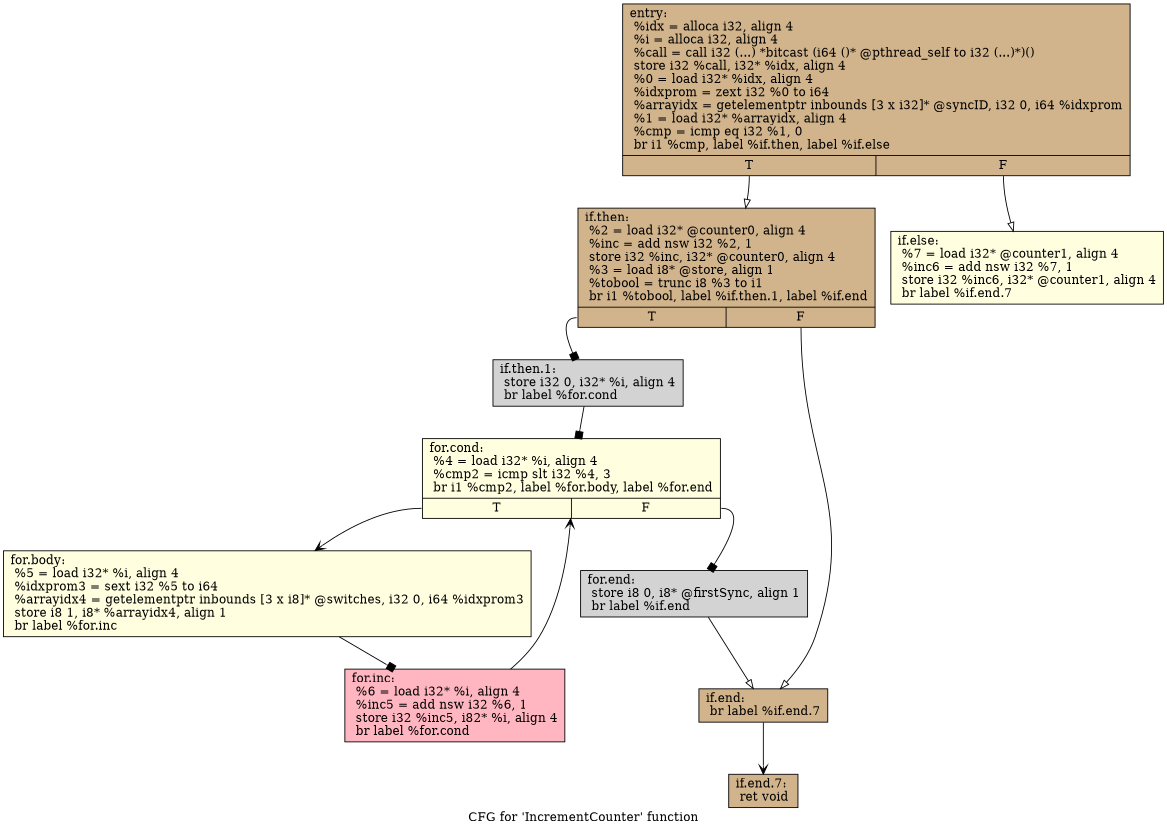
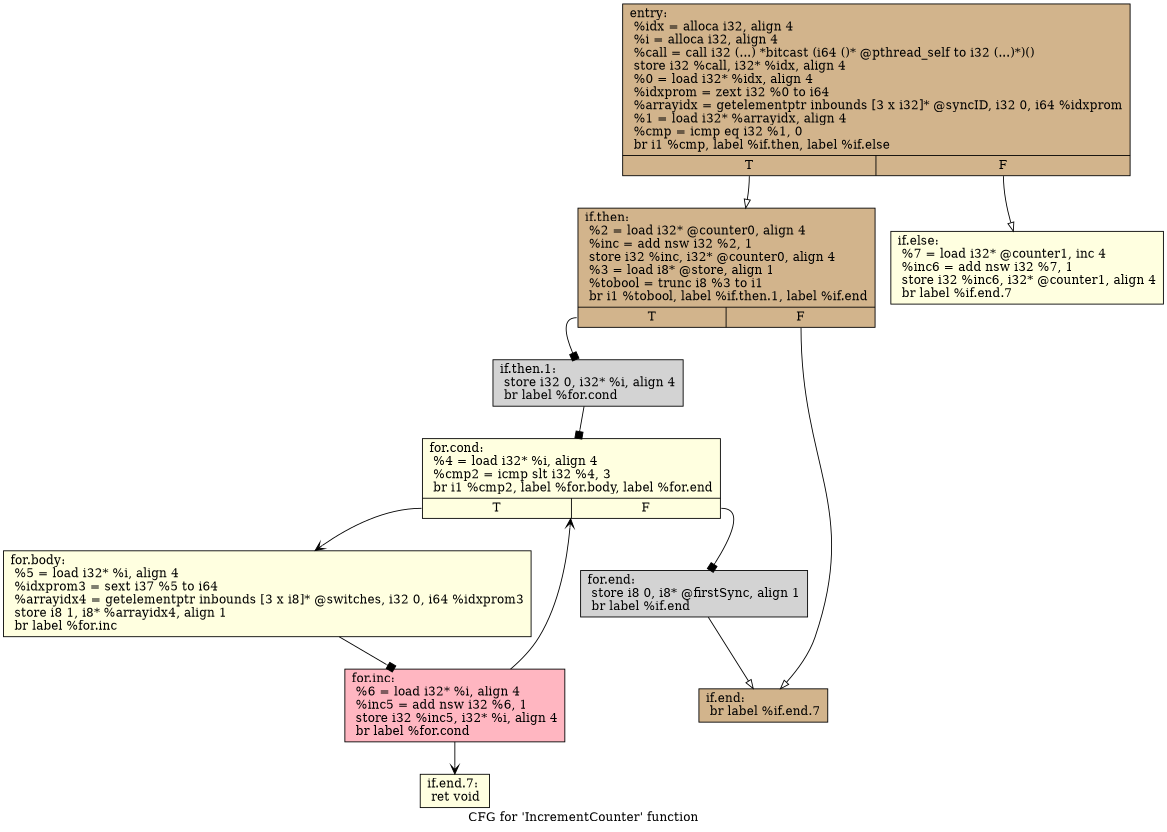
(1009, 254) -> (1002, 254)
(115, 587) -> (115, 587)
(455, 718) -> (455, 718)
(763, 744) -> (455, 754)
(763, 791) -> (455, 791)
